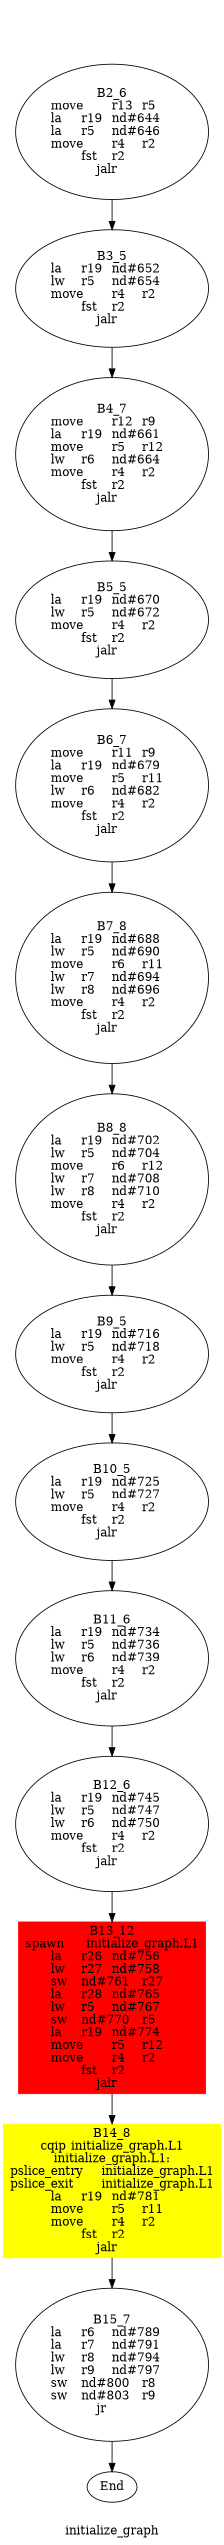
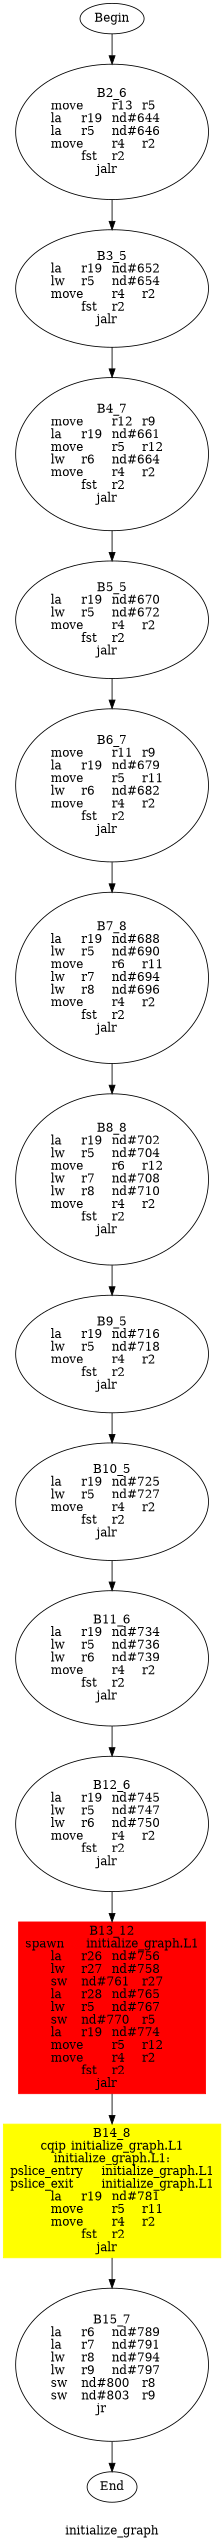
none -> (112, 19)
